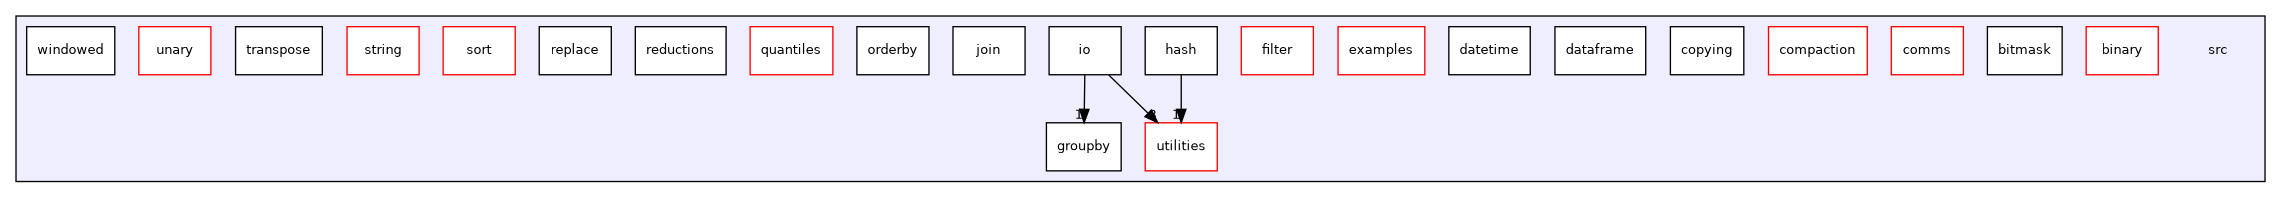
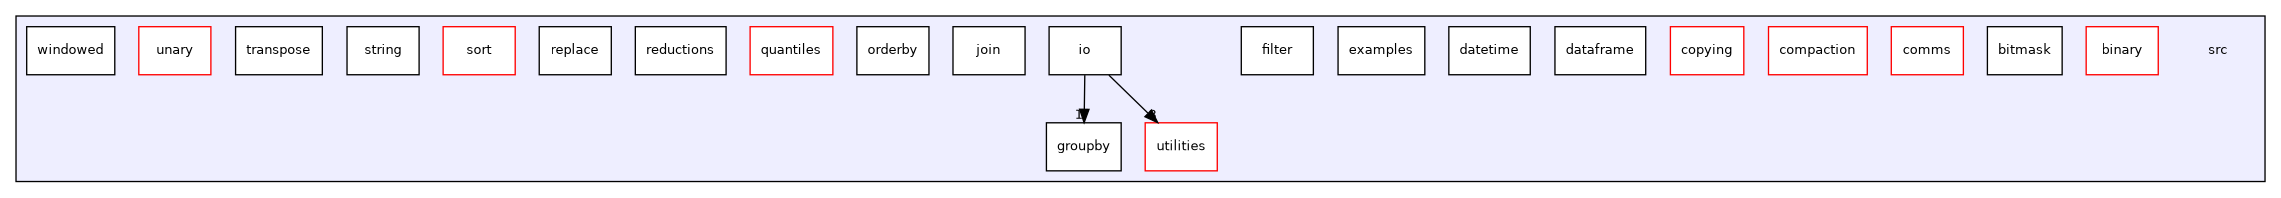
(383, 51) -> (383, 51)
(1181, 51) -> none
(1277, 51) -> (1277, 51)
(1381, 51) -> (1381, 51)
(1707, 51) -> (1707, 51)
